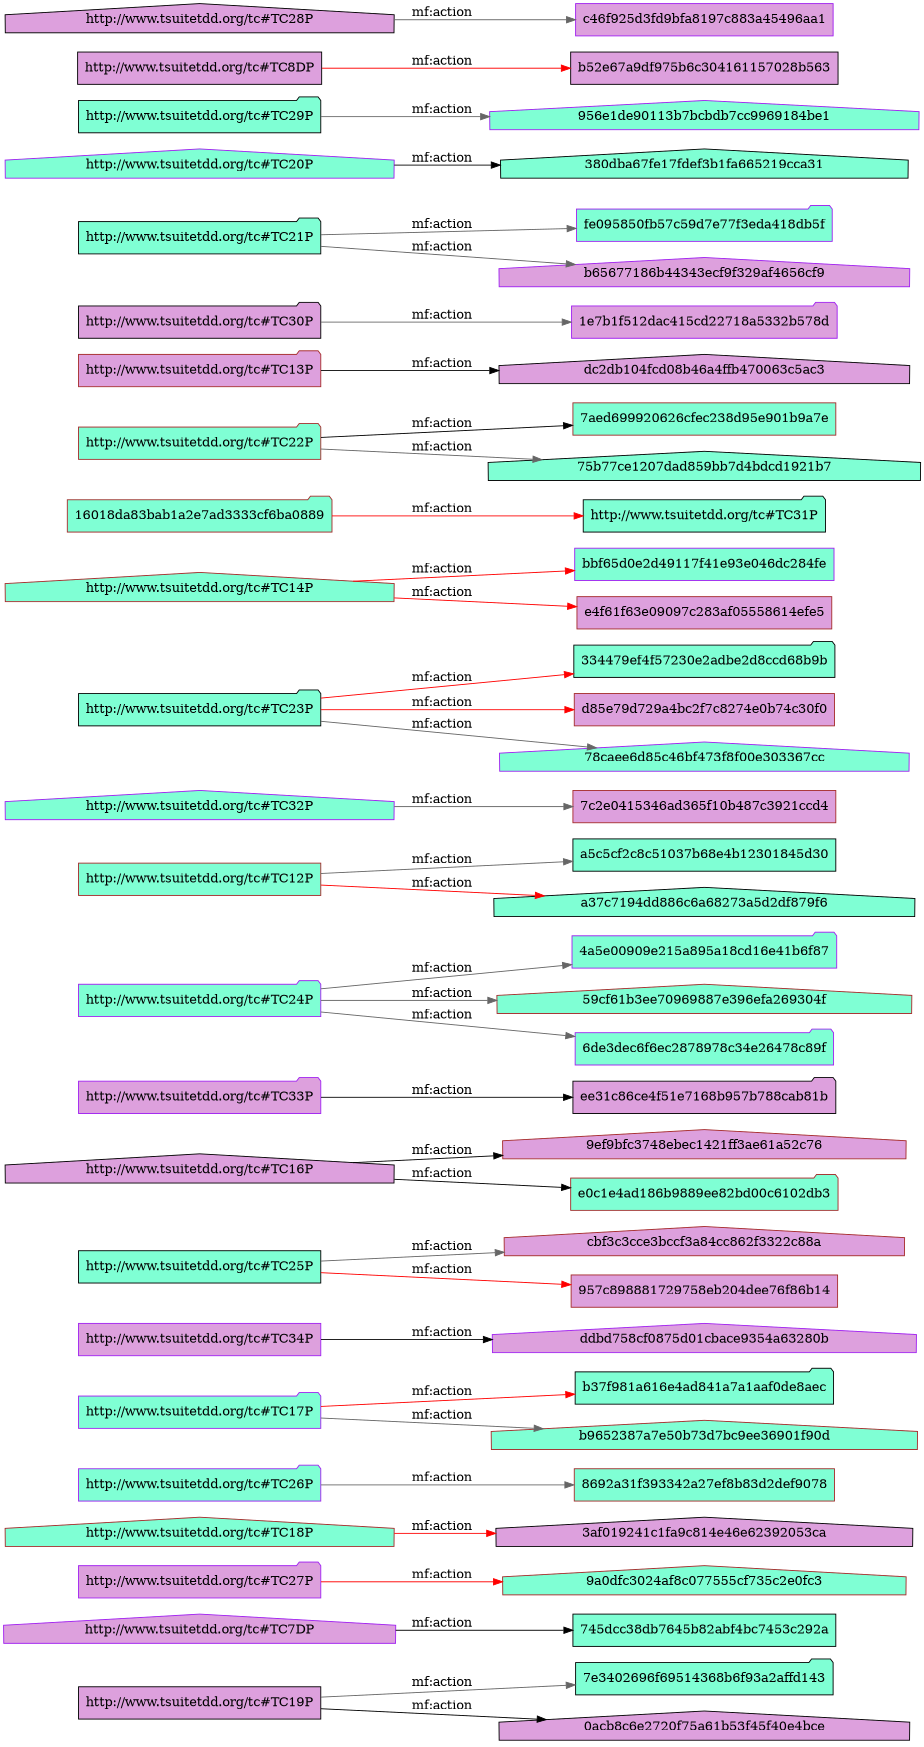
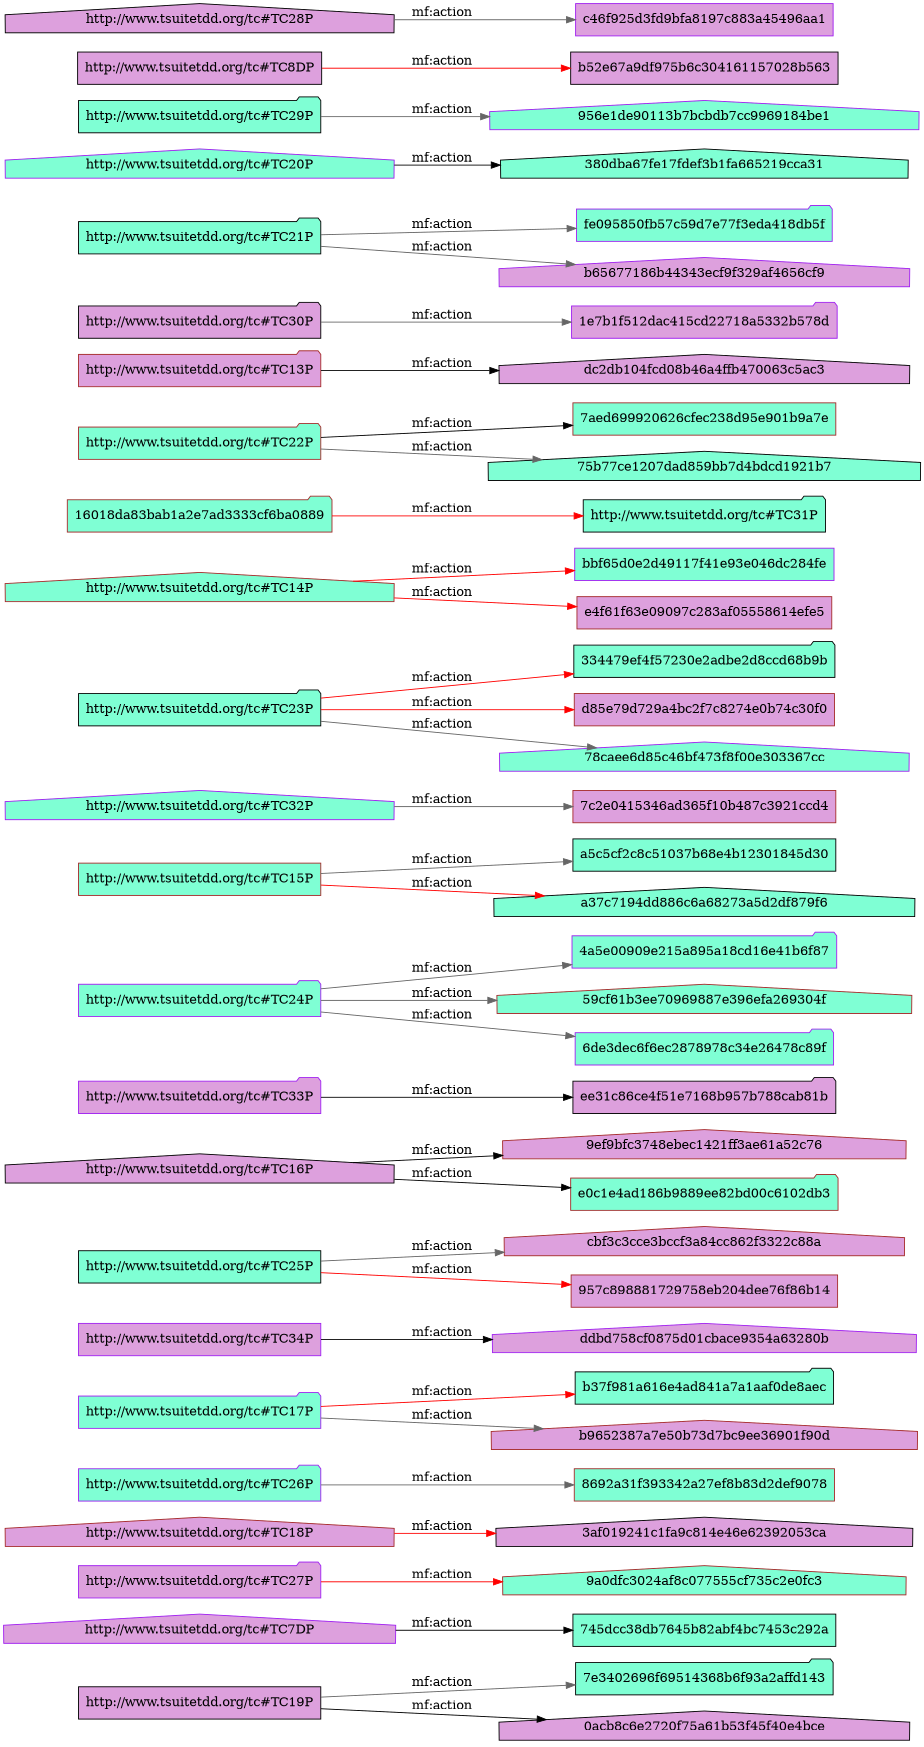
(200, 879) -> (200, 879)
(704, 1436) -> (704, 1436)
(200, 1533) -> (200, 1533)
